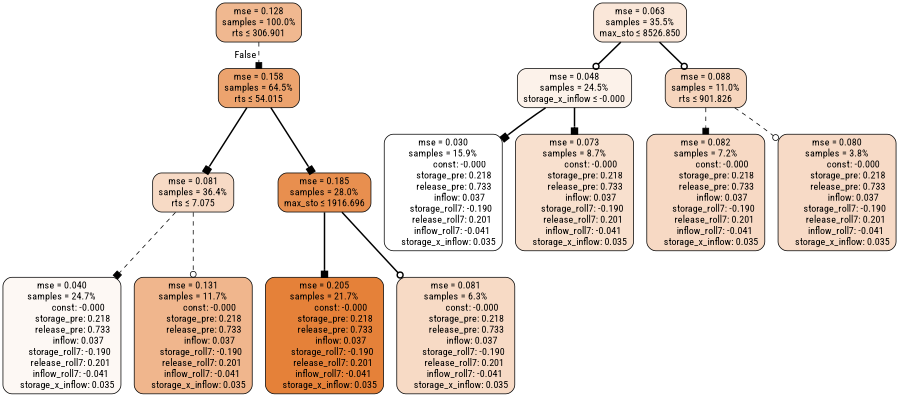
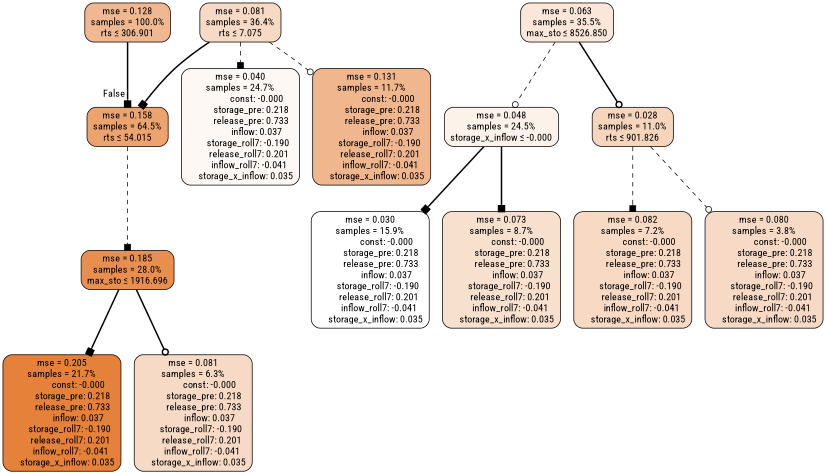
(259, 52) -> (128, 71)
(610, 53) -> (536, 72)
(706, 88) -> (633, 127)
(228, 137) -> (175, 69)
(290, 137) -> (128, 195)
